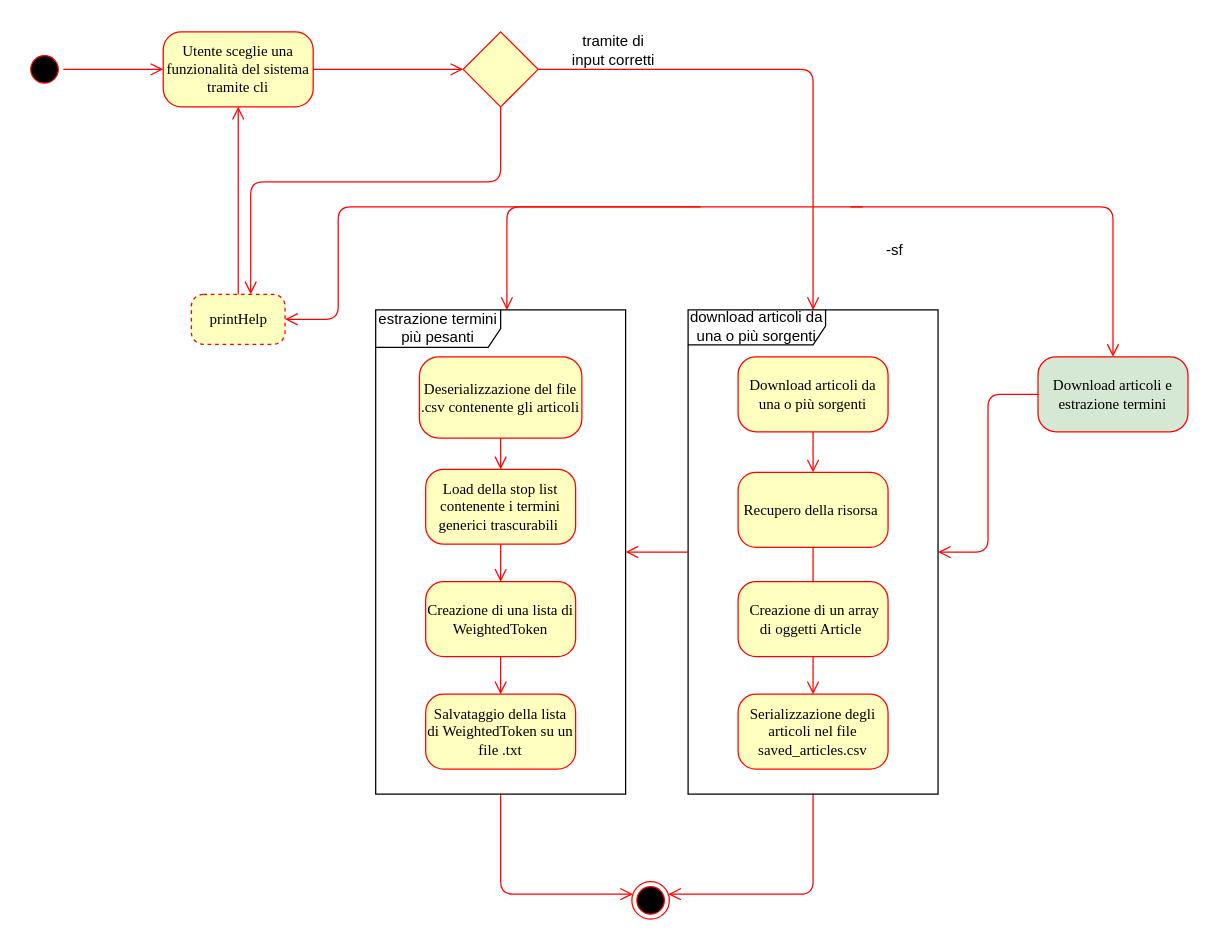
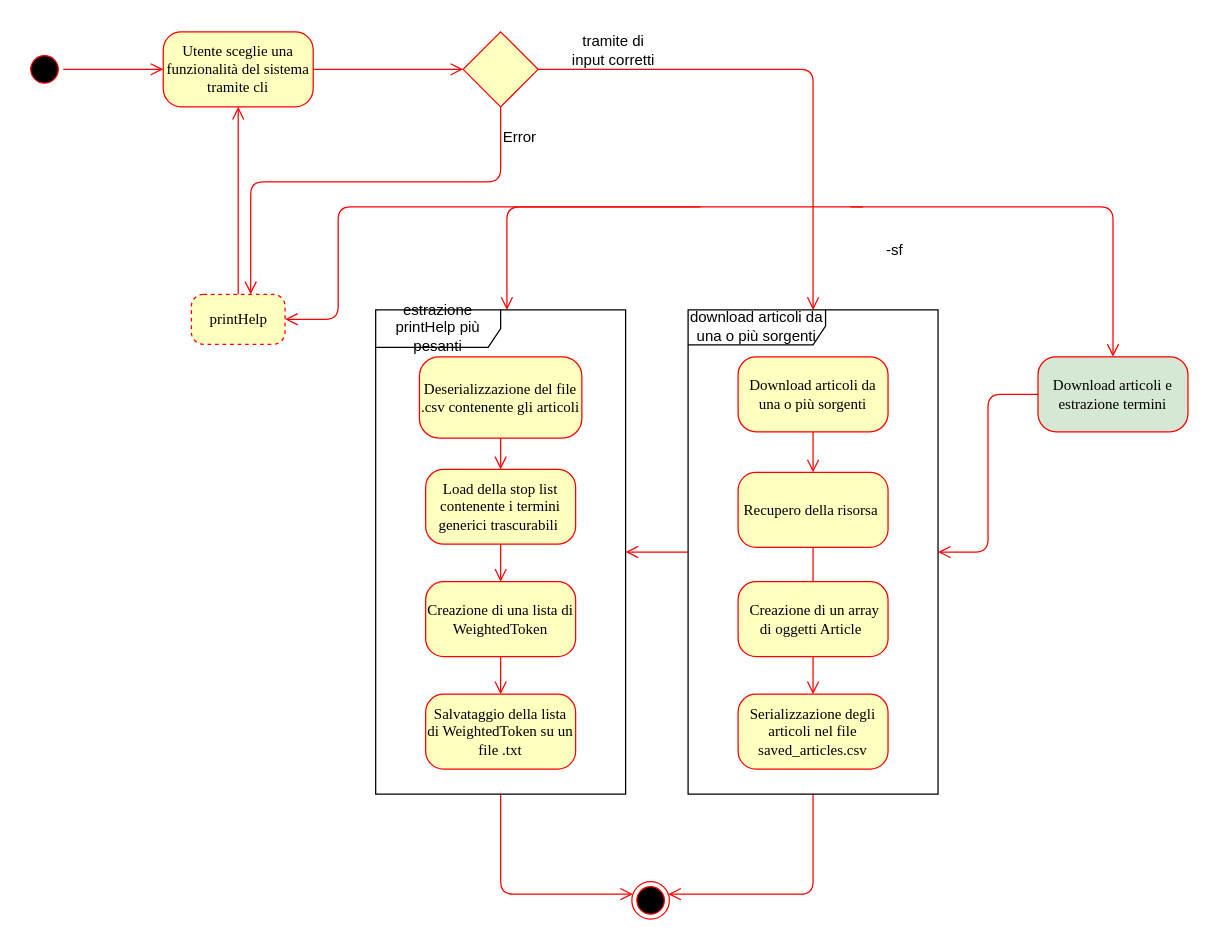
none -> (519, 138)
(438, 328) -> (438, 328)
